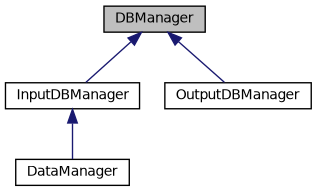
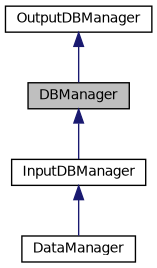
(201, 62) -> (79, 65)
